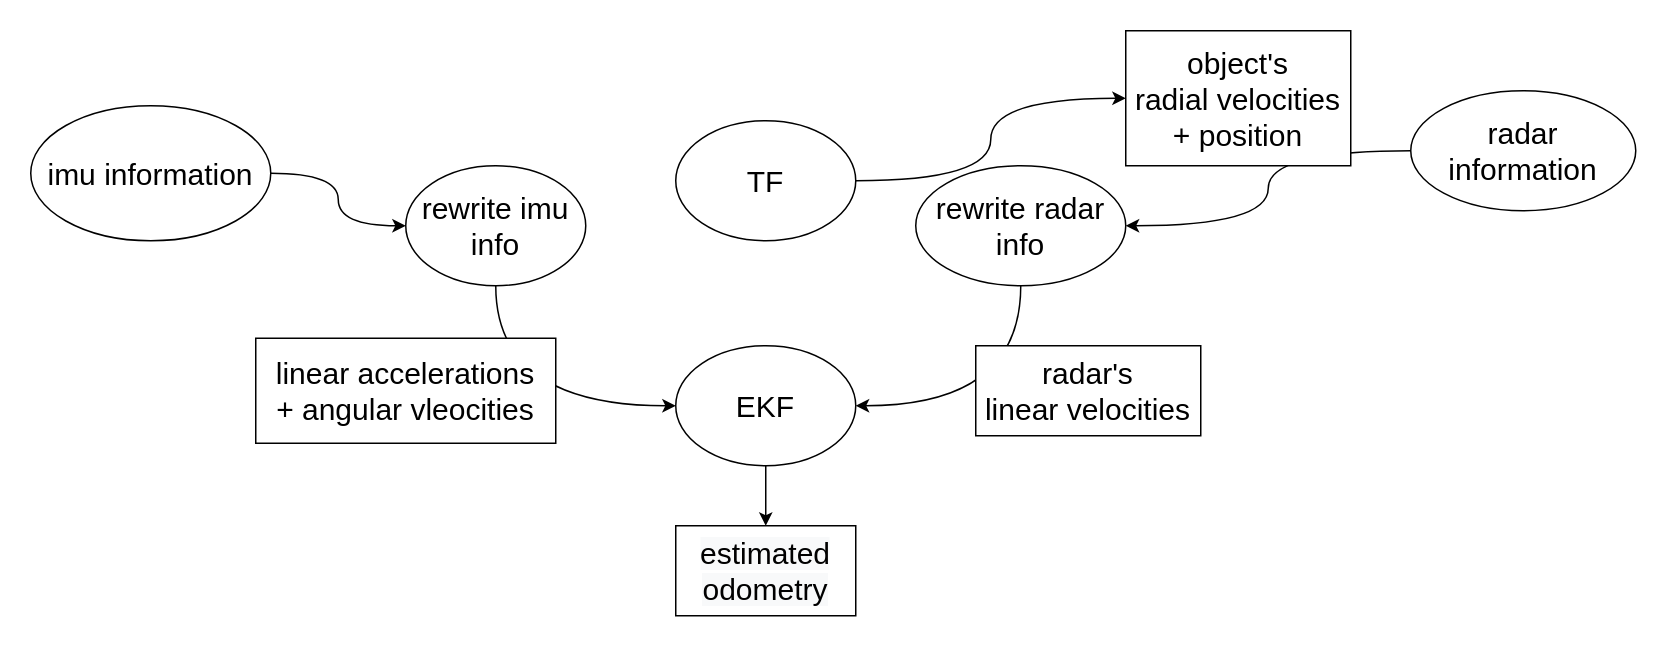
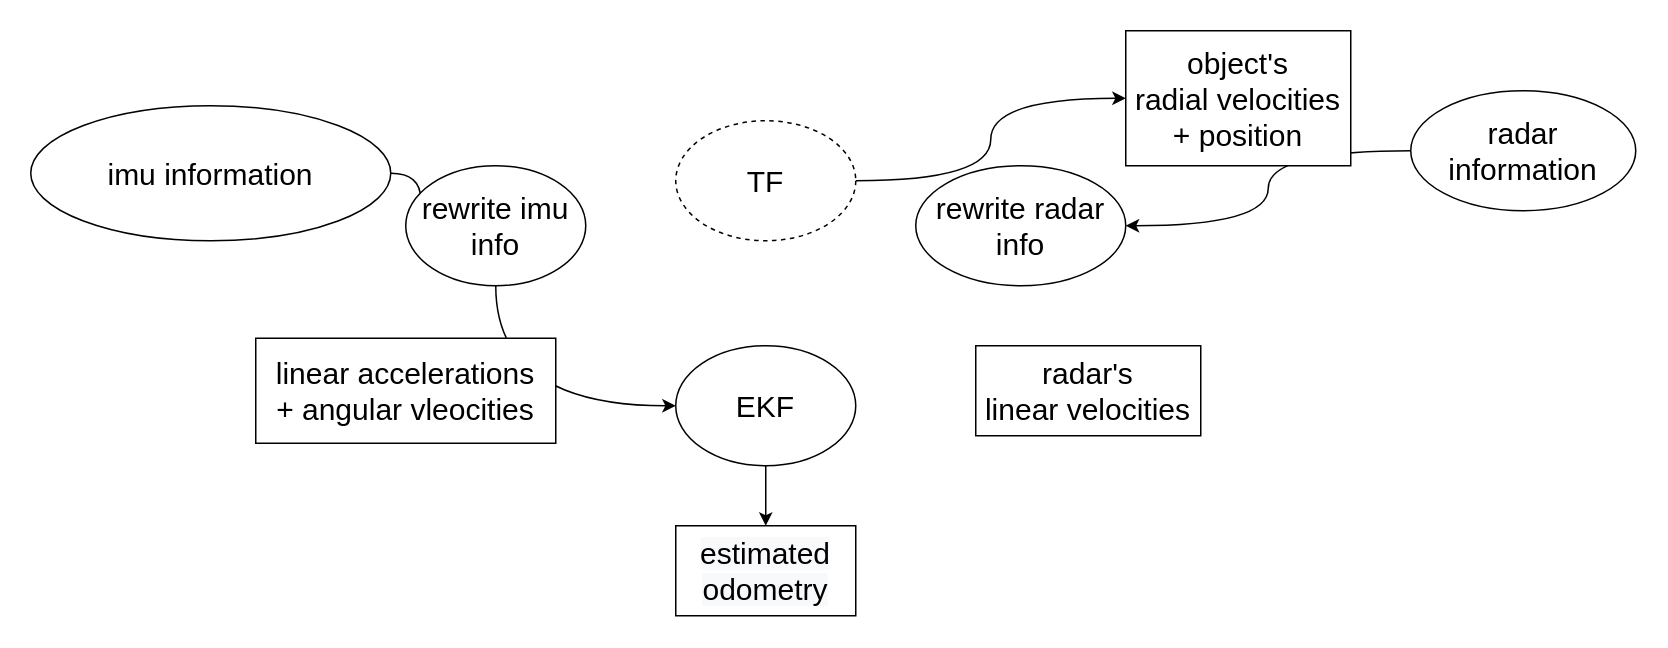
(151, 173) -> (211, 173)
(766, 181) -> (766, 181)
(923, 400) -> none
